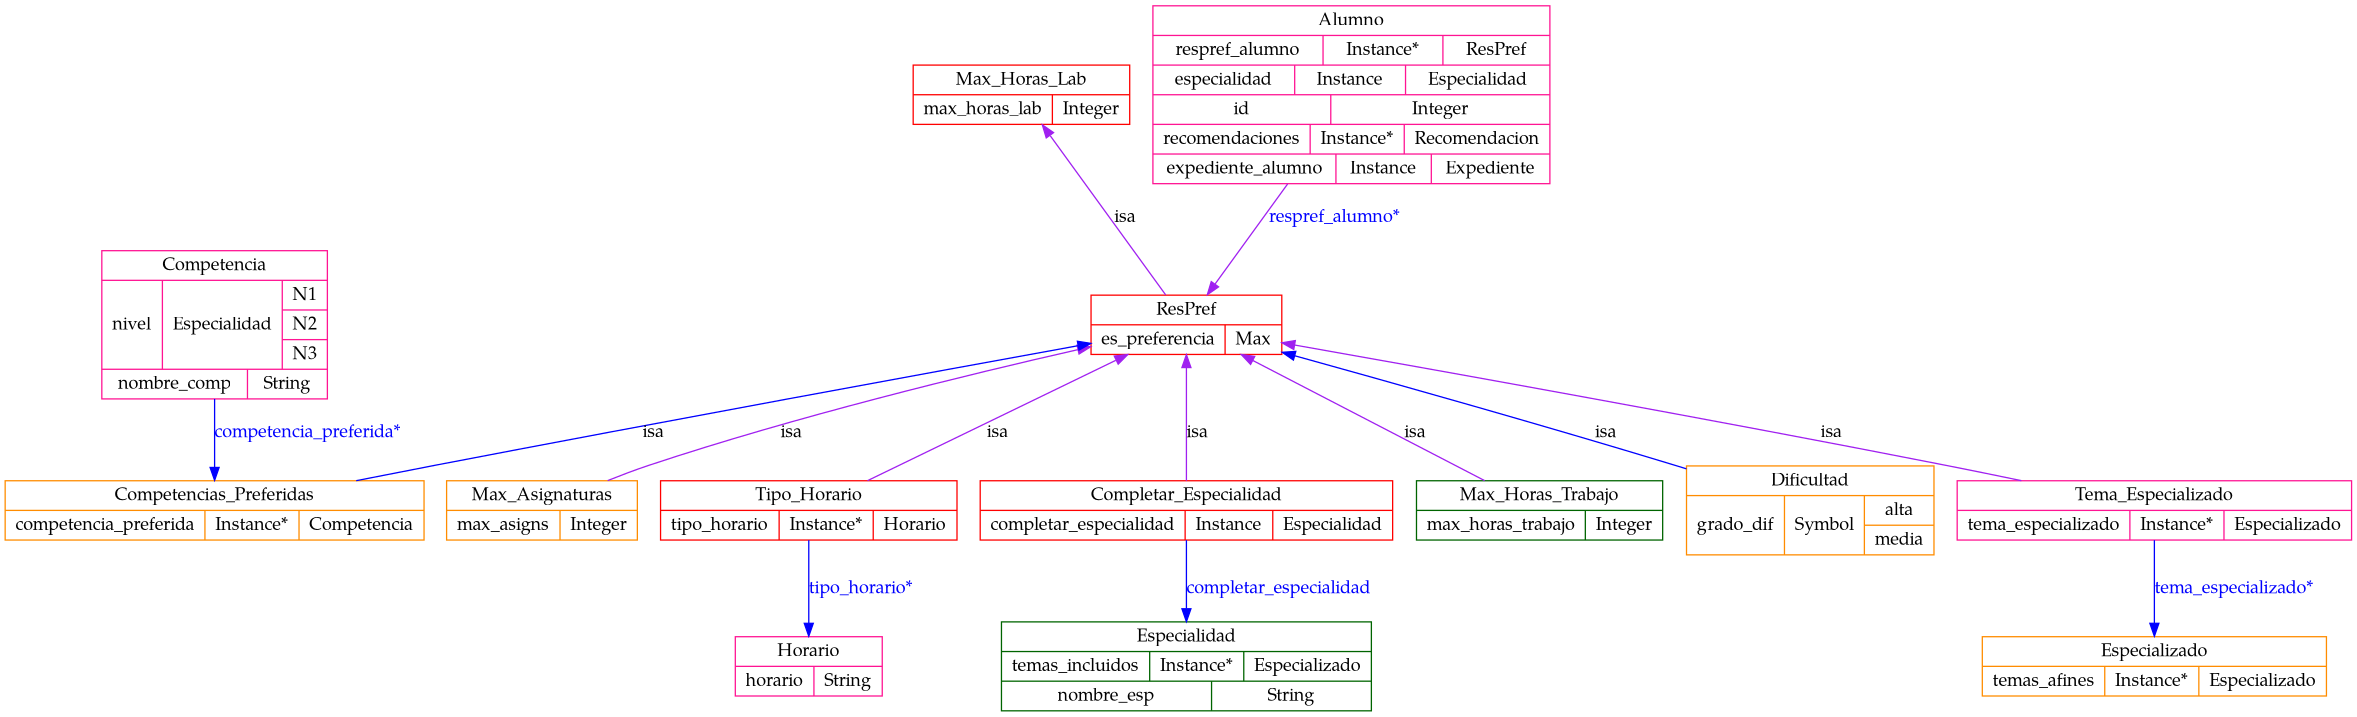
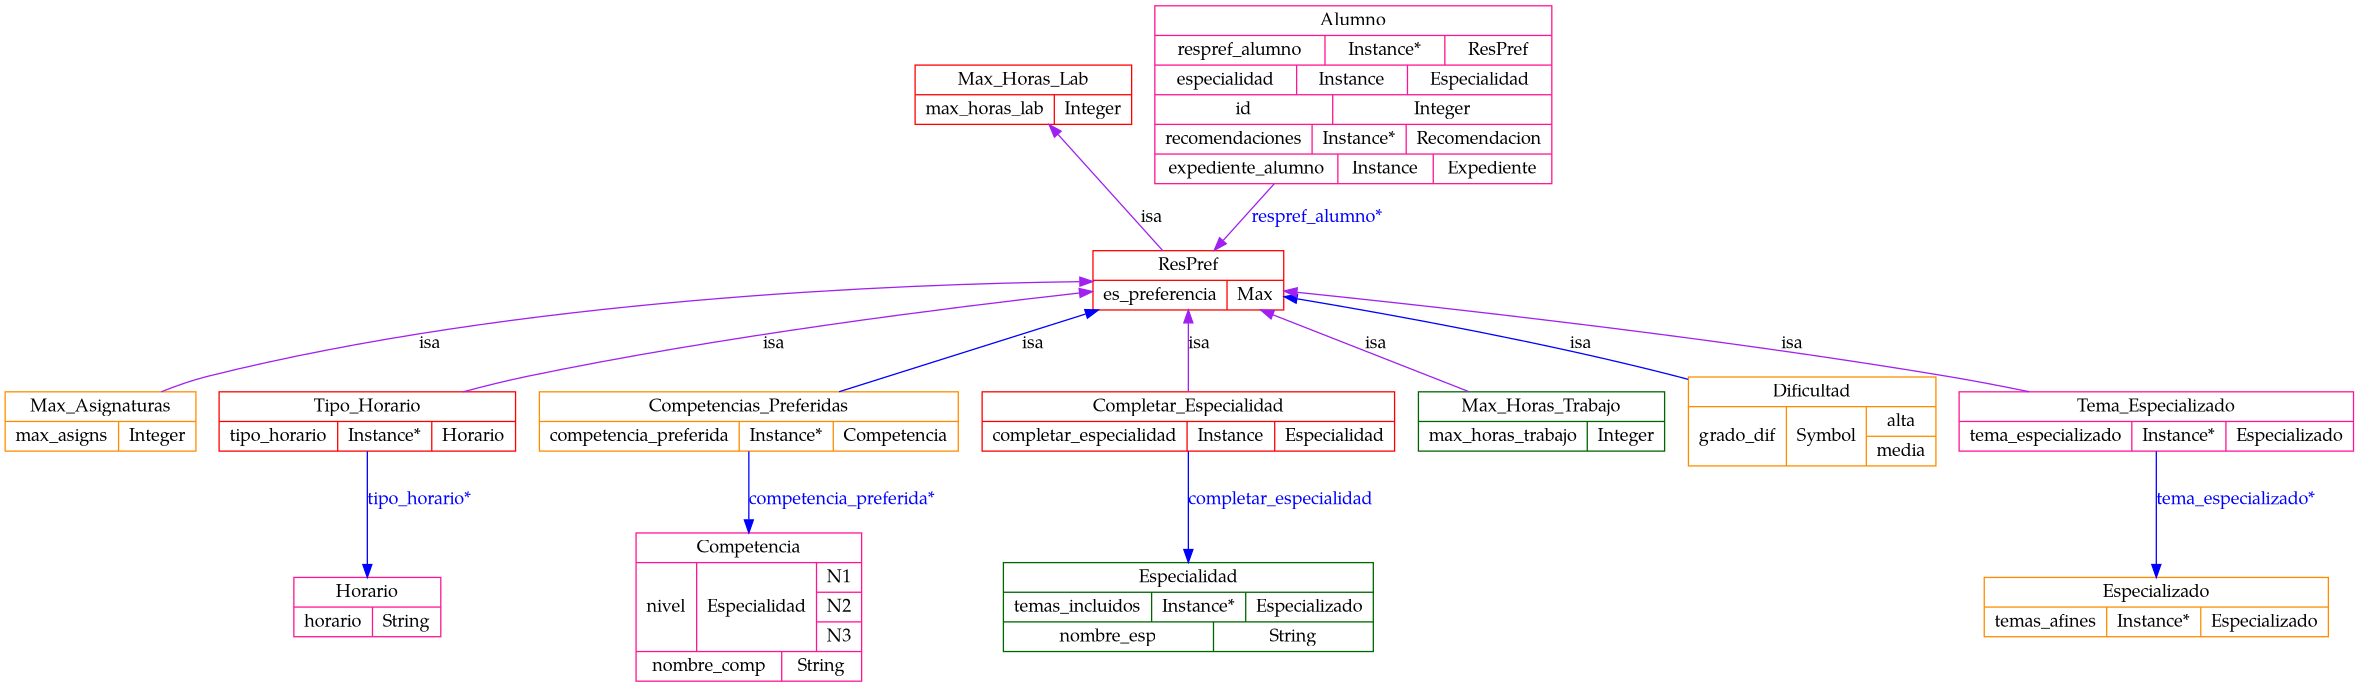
(215, 433) -> (749, 485)
